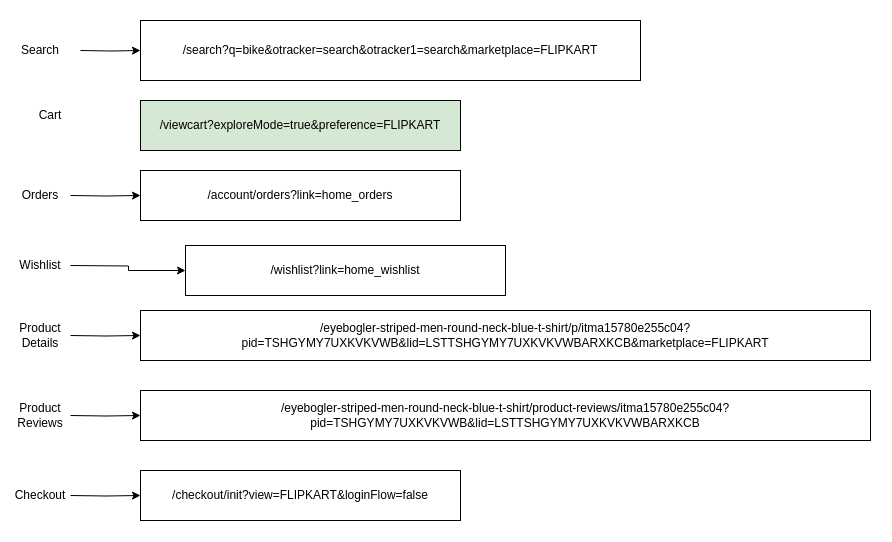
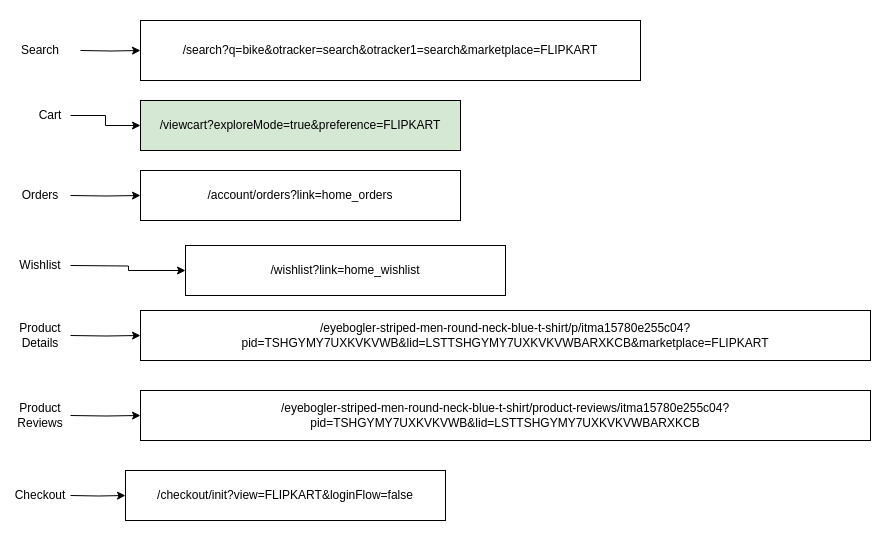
none -> (106, 117)
(301, 496) -> (286, 496)
